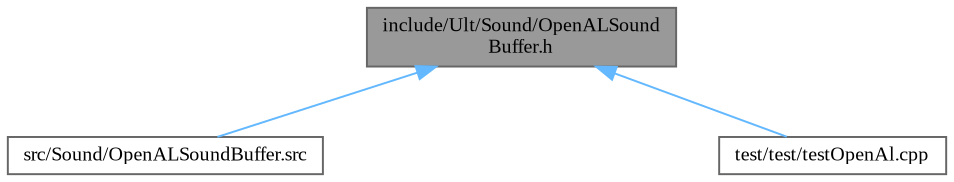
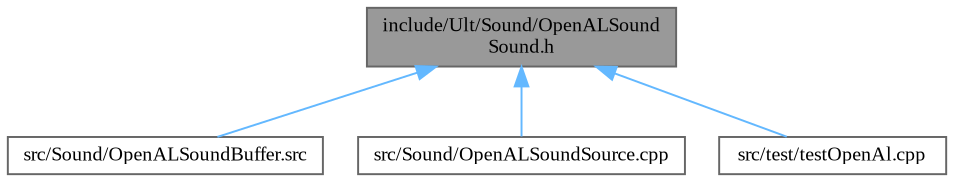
(522, 37) -> (522, 37)
none -> (522, 156)
(833, 156) -> (833, 156)
